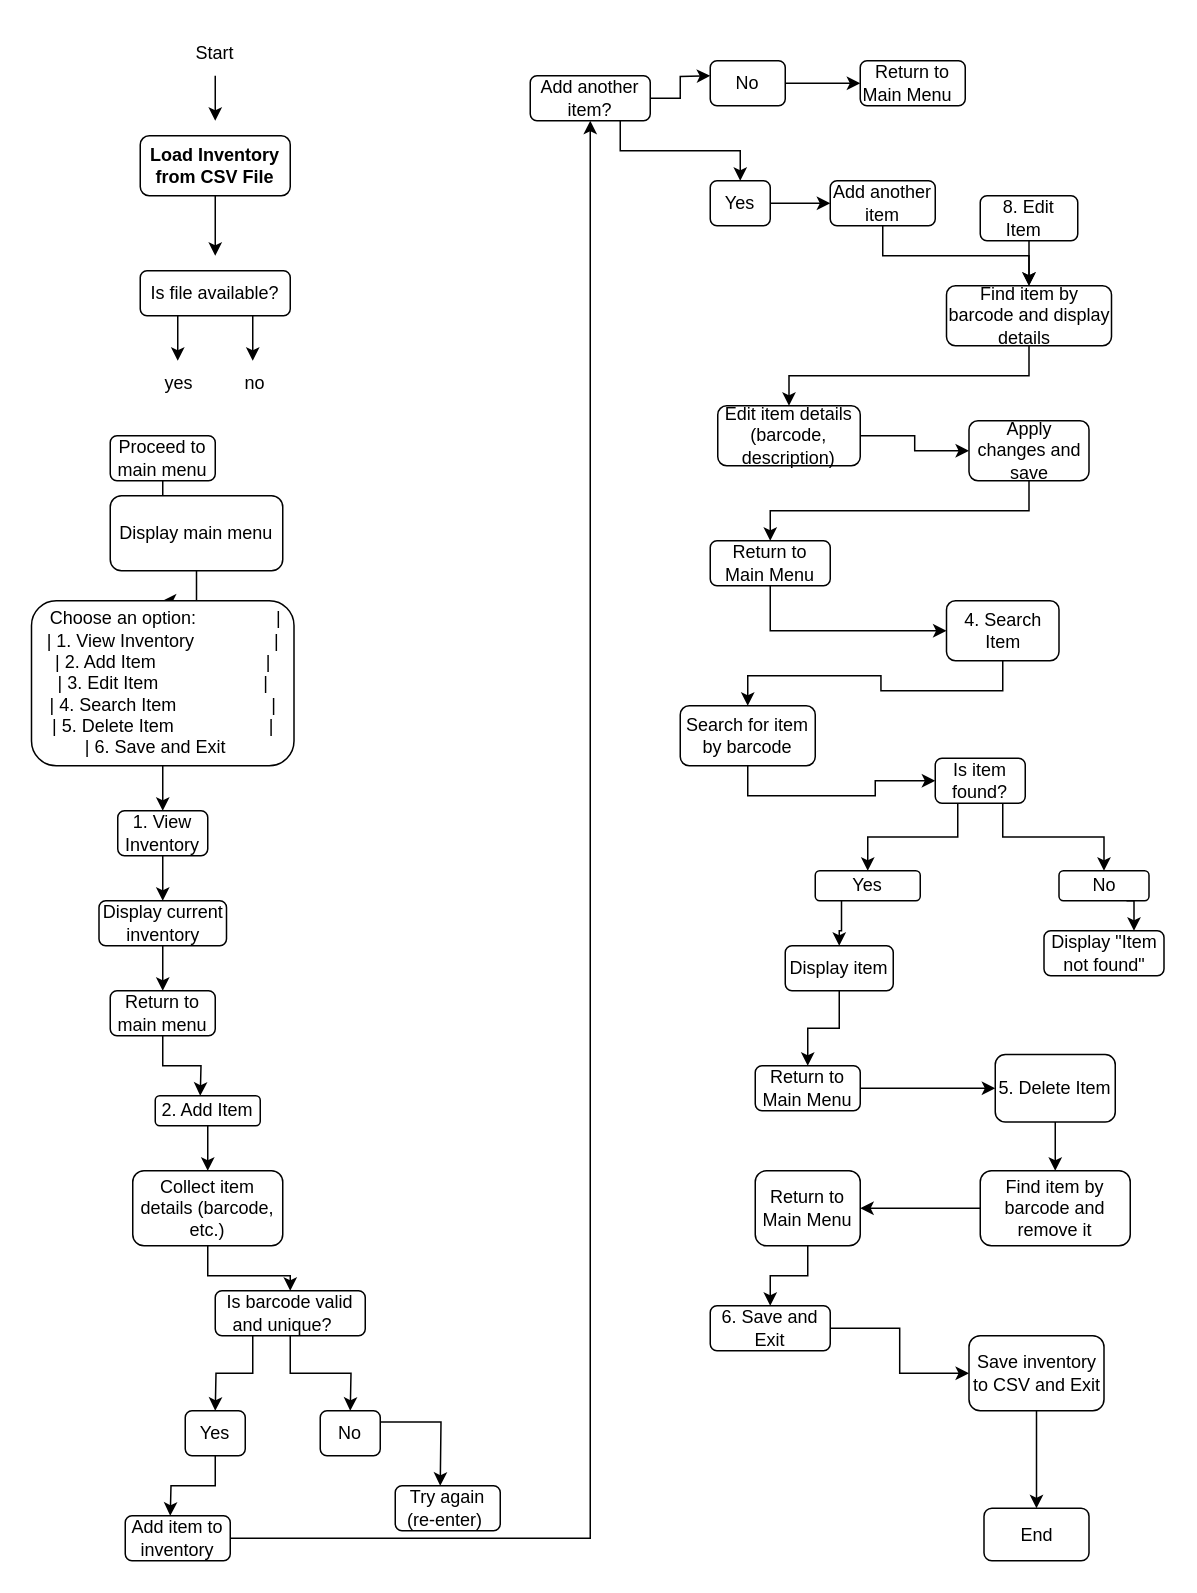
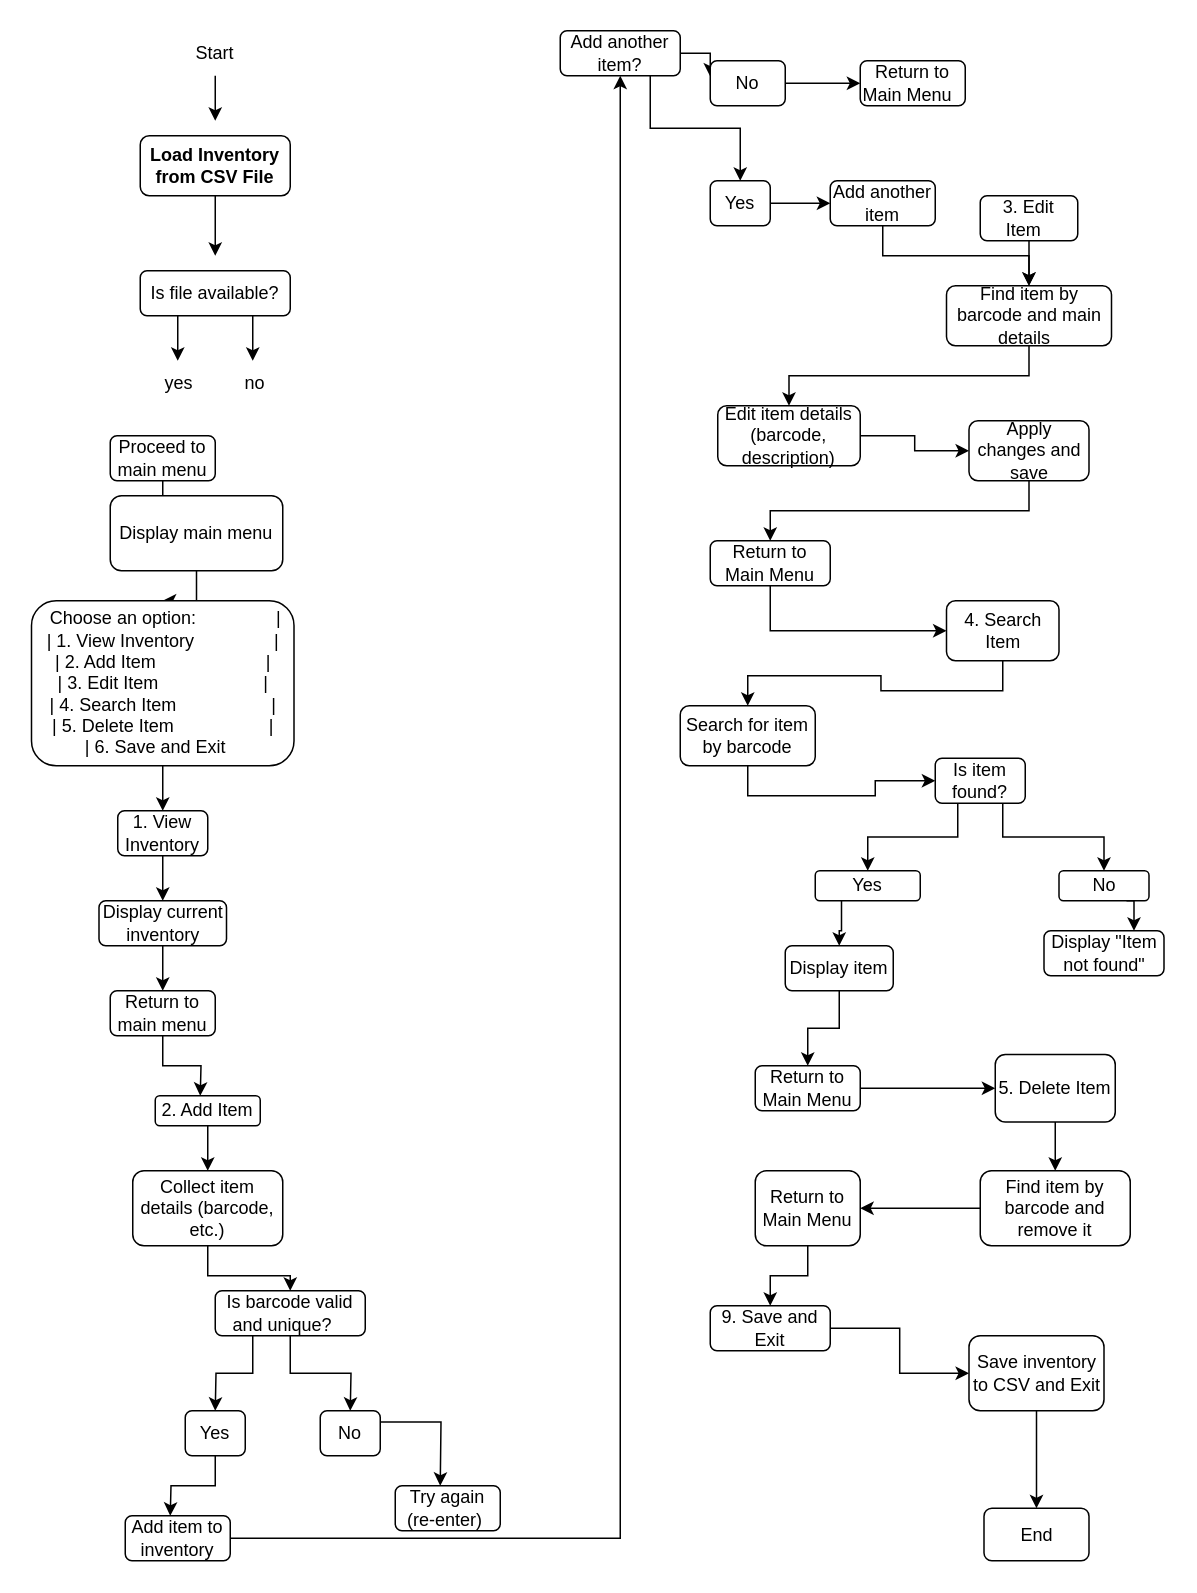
(590, 98) -> (620, 53)
(1029, 218) -> (1029, 218)
(1030, 316) -> (1030, 316)
(770, 1328) -> (770, 1328)
